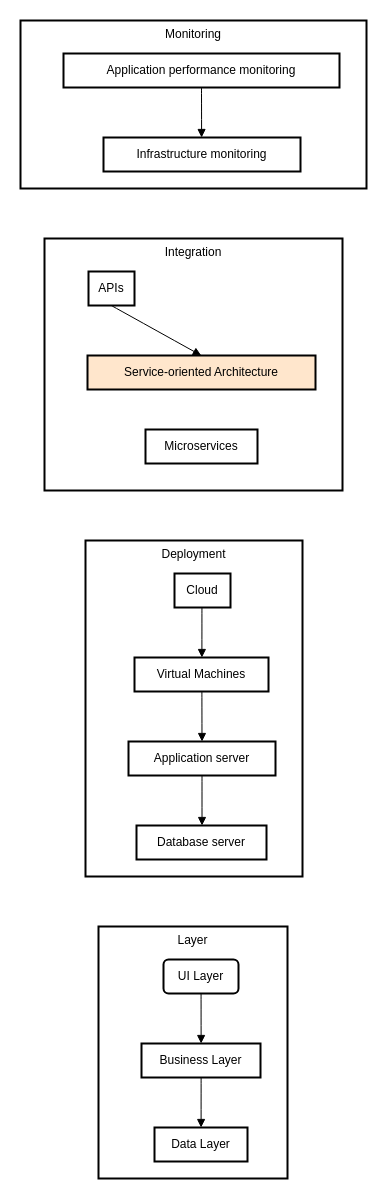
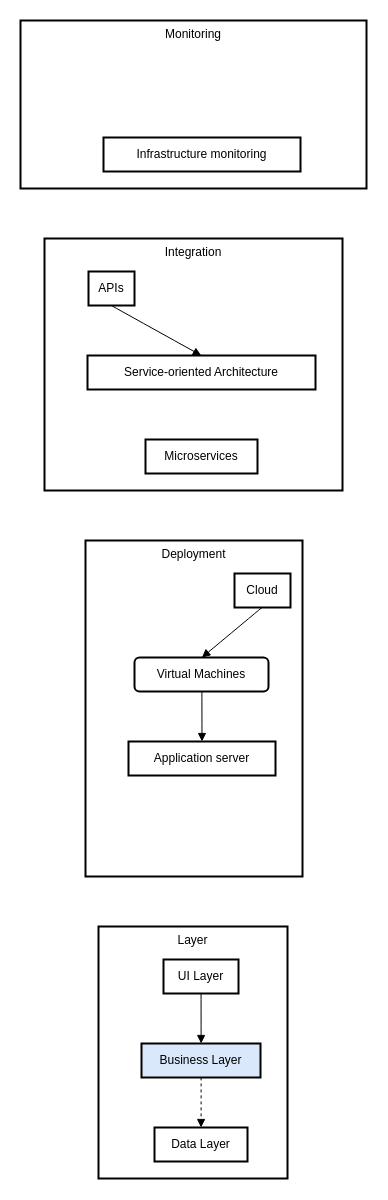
(202, 71) -> none
(202, 109) -> none
(202, 373) -> (202, 373)
(202, 447) -> (202, 457)
(203, 591) -> (263, 591)
(202, 675) -> (202, 675)
(202, 797) -> none
(202, 843) -> none
(201, 977) -> (201, 977)
(201, 1061) -> (201, 1061)
(201, 1099) -> (201, 1099)
